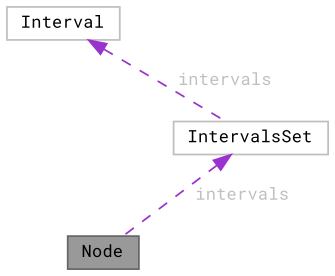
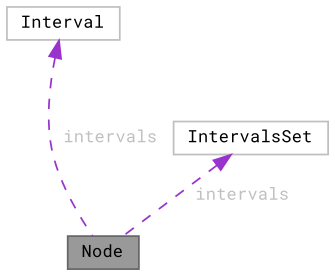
(165, 85) -> (52, 151)
